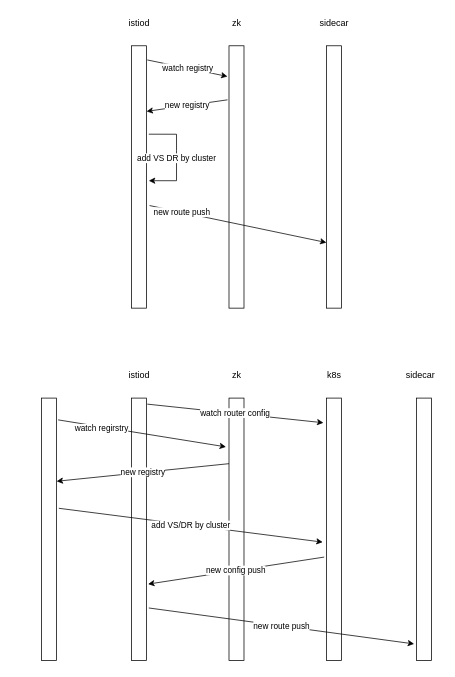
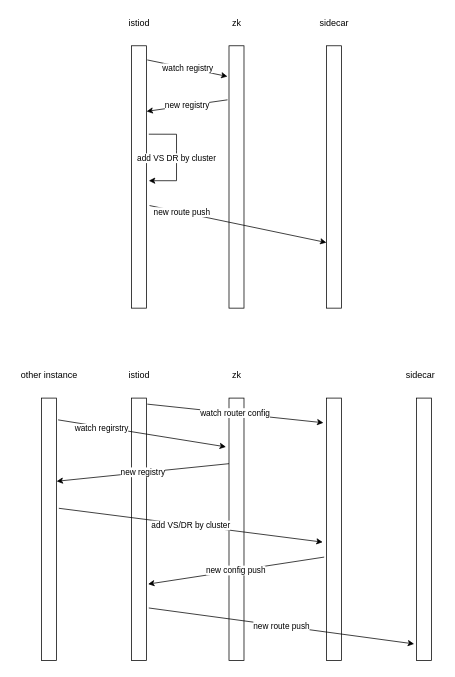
none -> (49, 375)
(334, 375) -> none
